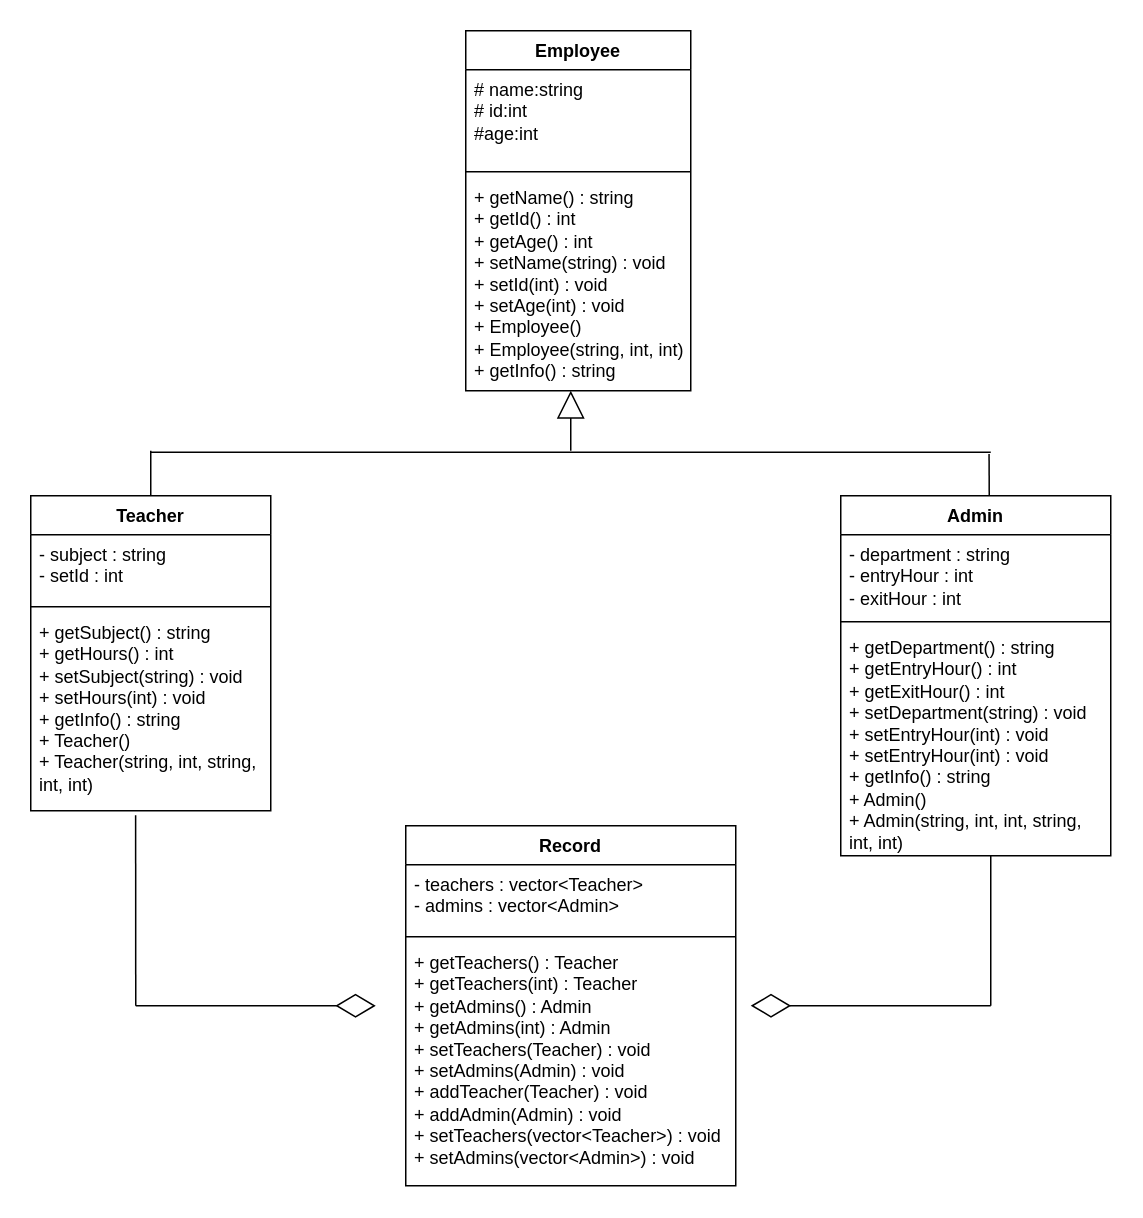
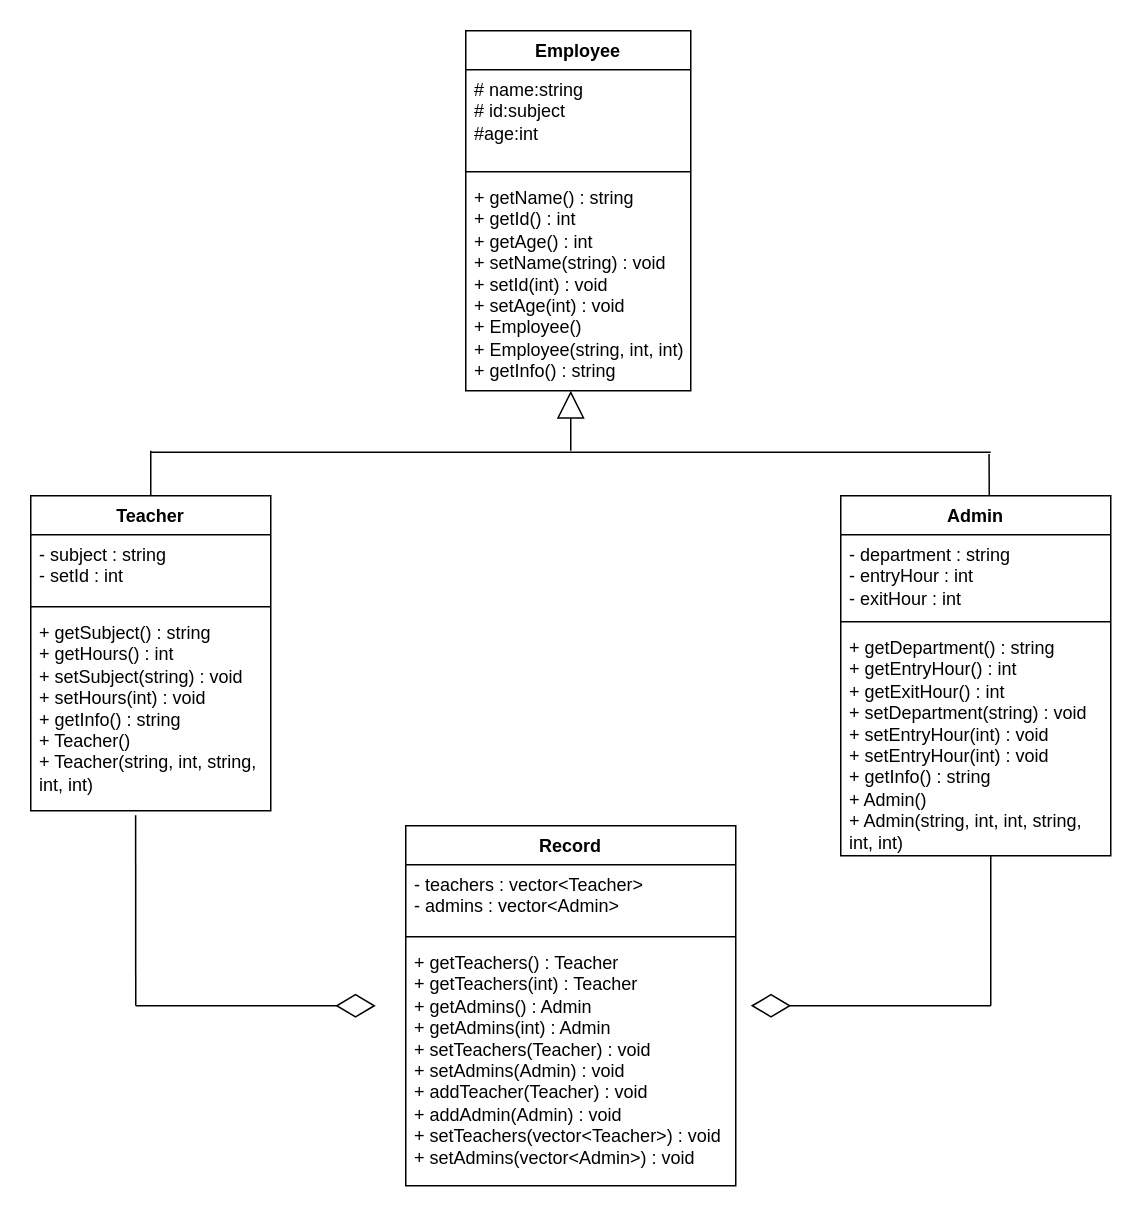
(533, 113) -> (533, 113)
